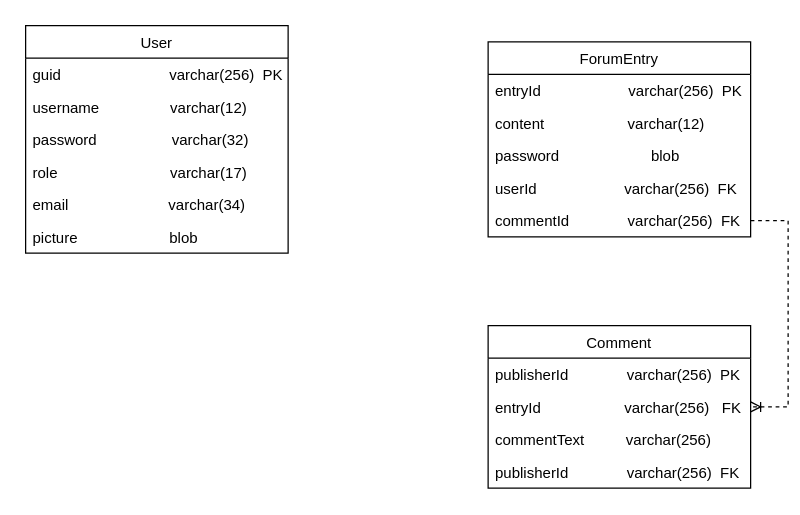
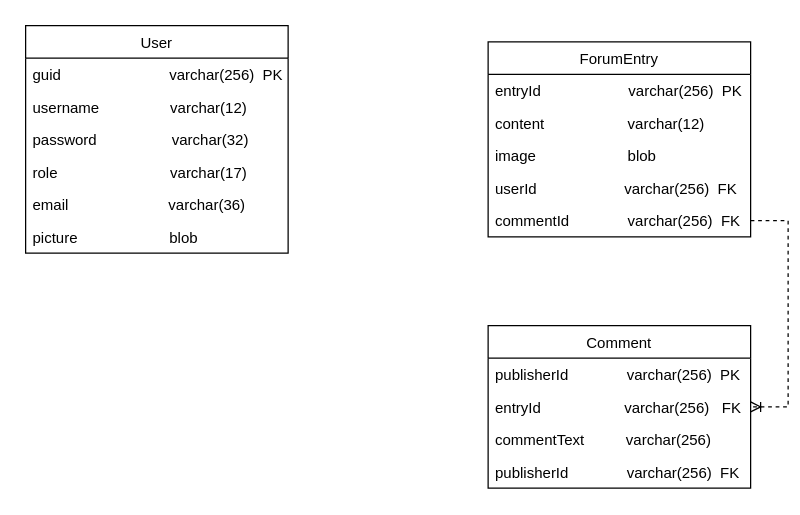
(614, 156) -> (600, 156)
(173, 205) -> (173, 205)
